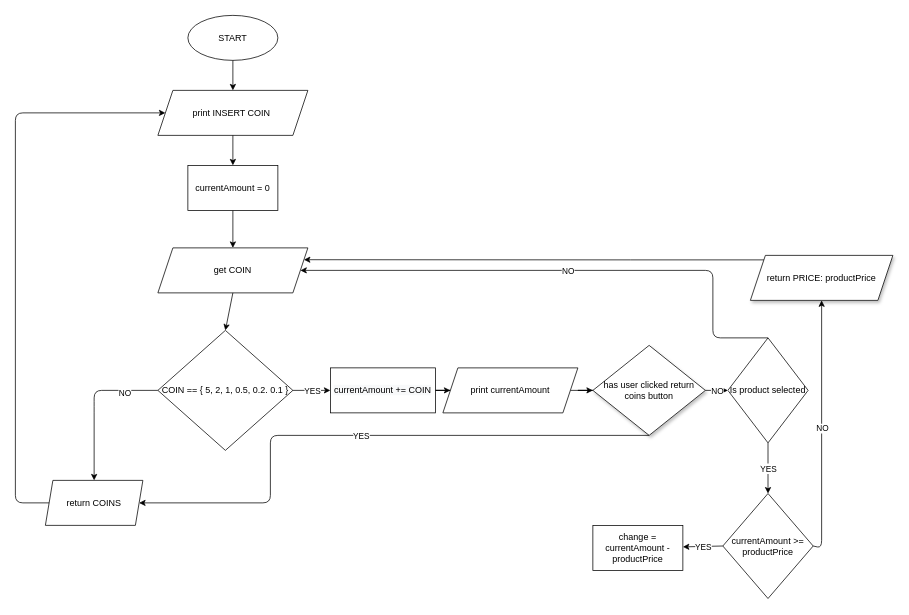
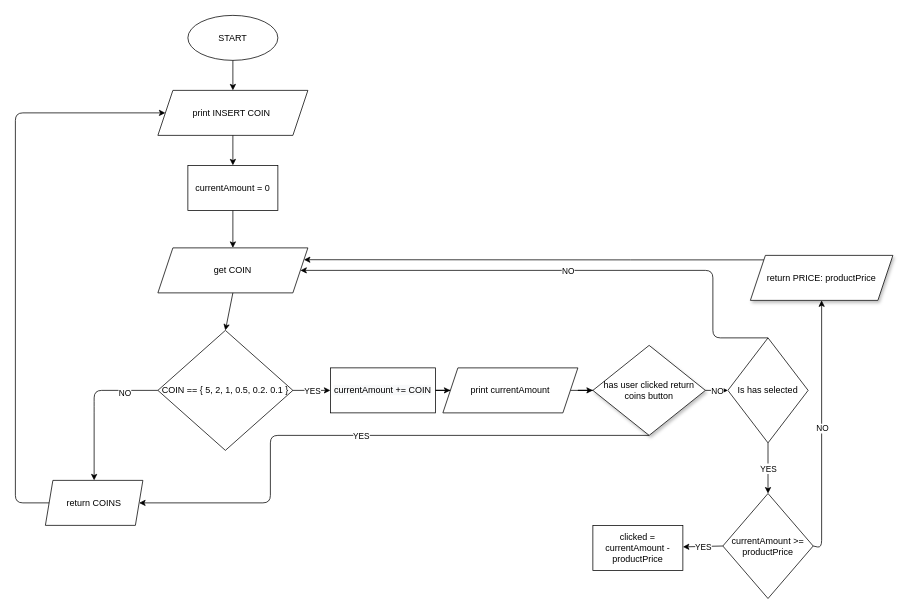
(768, 390) -> (768, 390)
(638, 548) -> (638, 548)
